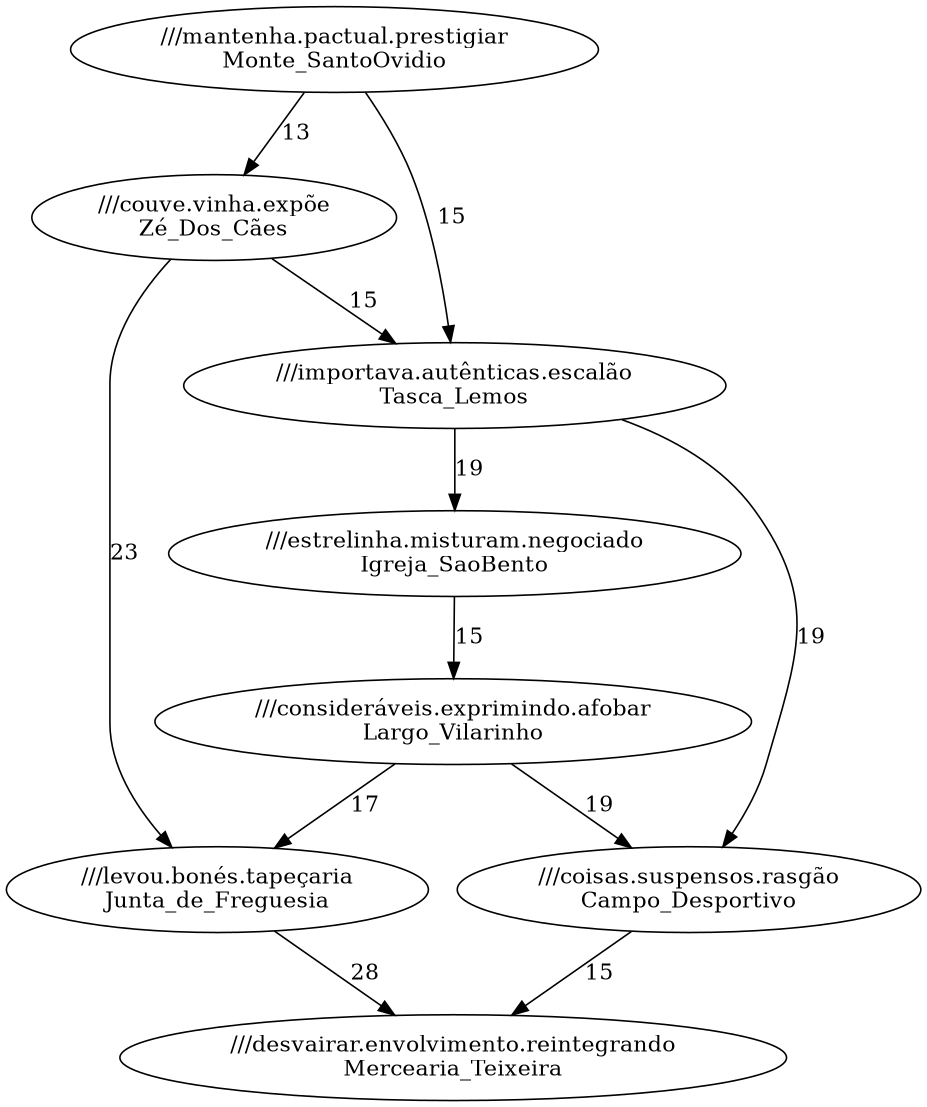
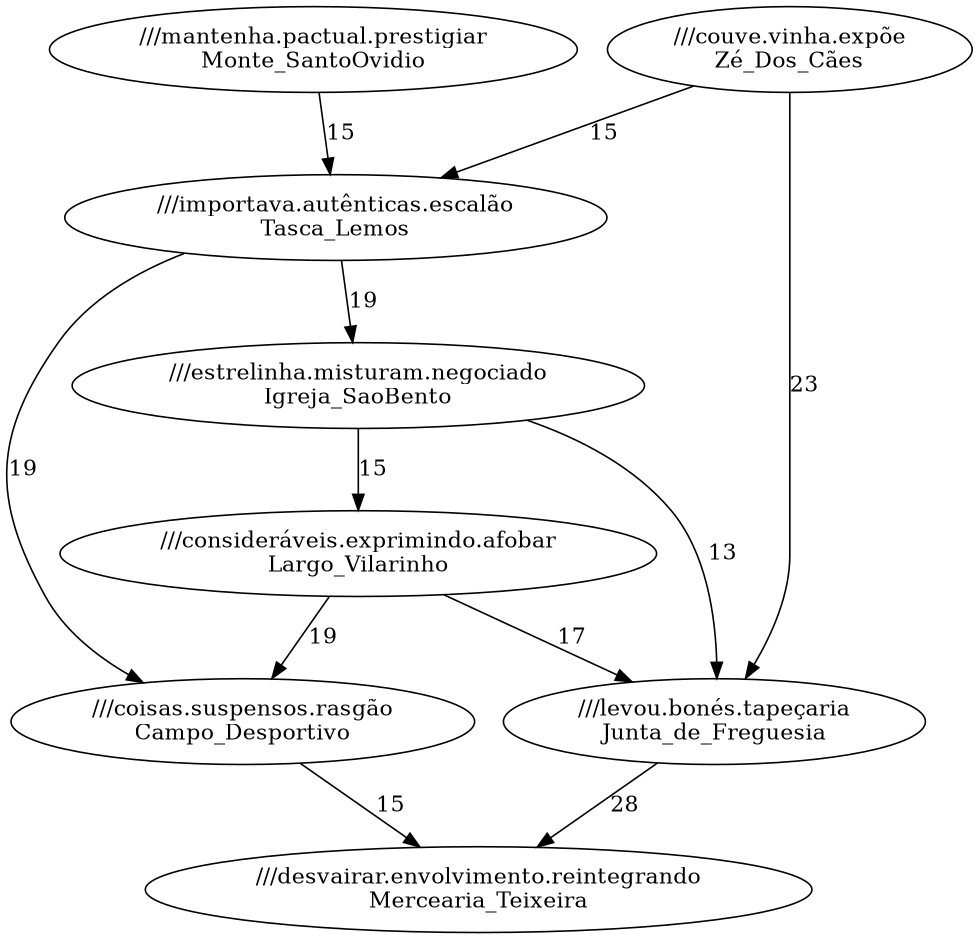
(279, 127) -> none
none -> (668, 507)
